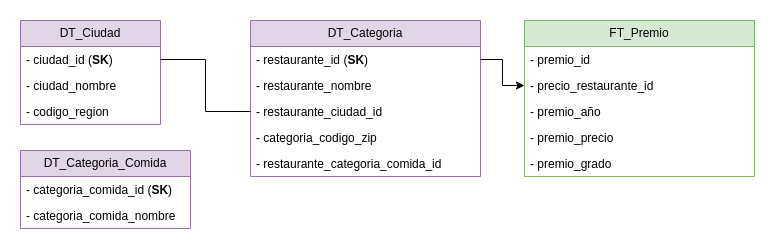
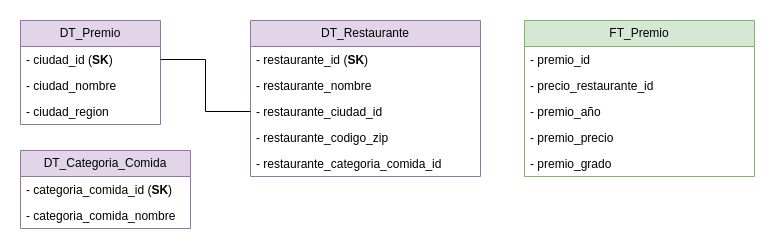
(91, 34) -> (91, 34)
(366, 34) -> (366, 34)
(503, 70) -> none
(72, 113) -> (72, 113)
(324, 139) -> (332, 139)
